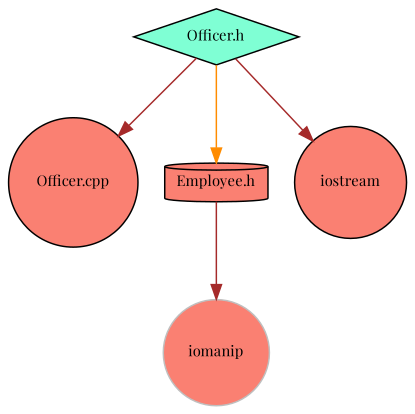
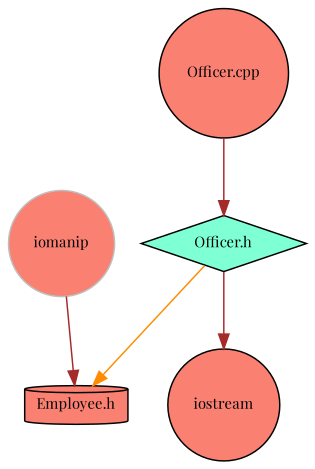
(163, 92) -> (224, 169)
(216, 243) -> (70, 334)
